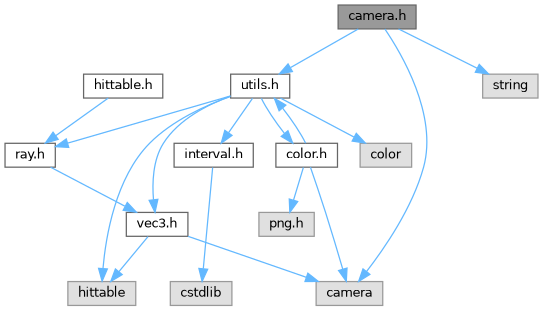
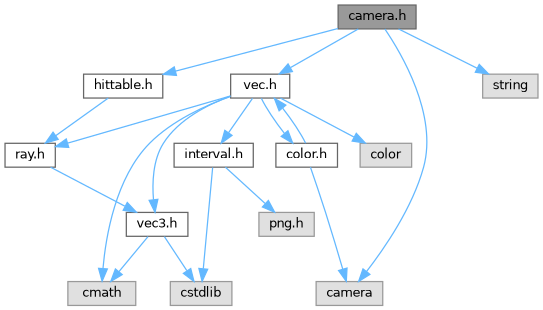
none -> (257, 50)
(260, 86) -> (260, 86)
(298, 184) -> (245, 185)
(247, 257) -> (176, 254)
(102, 293) -> (102, 293)
